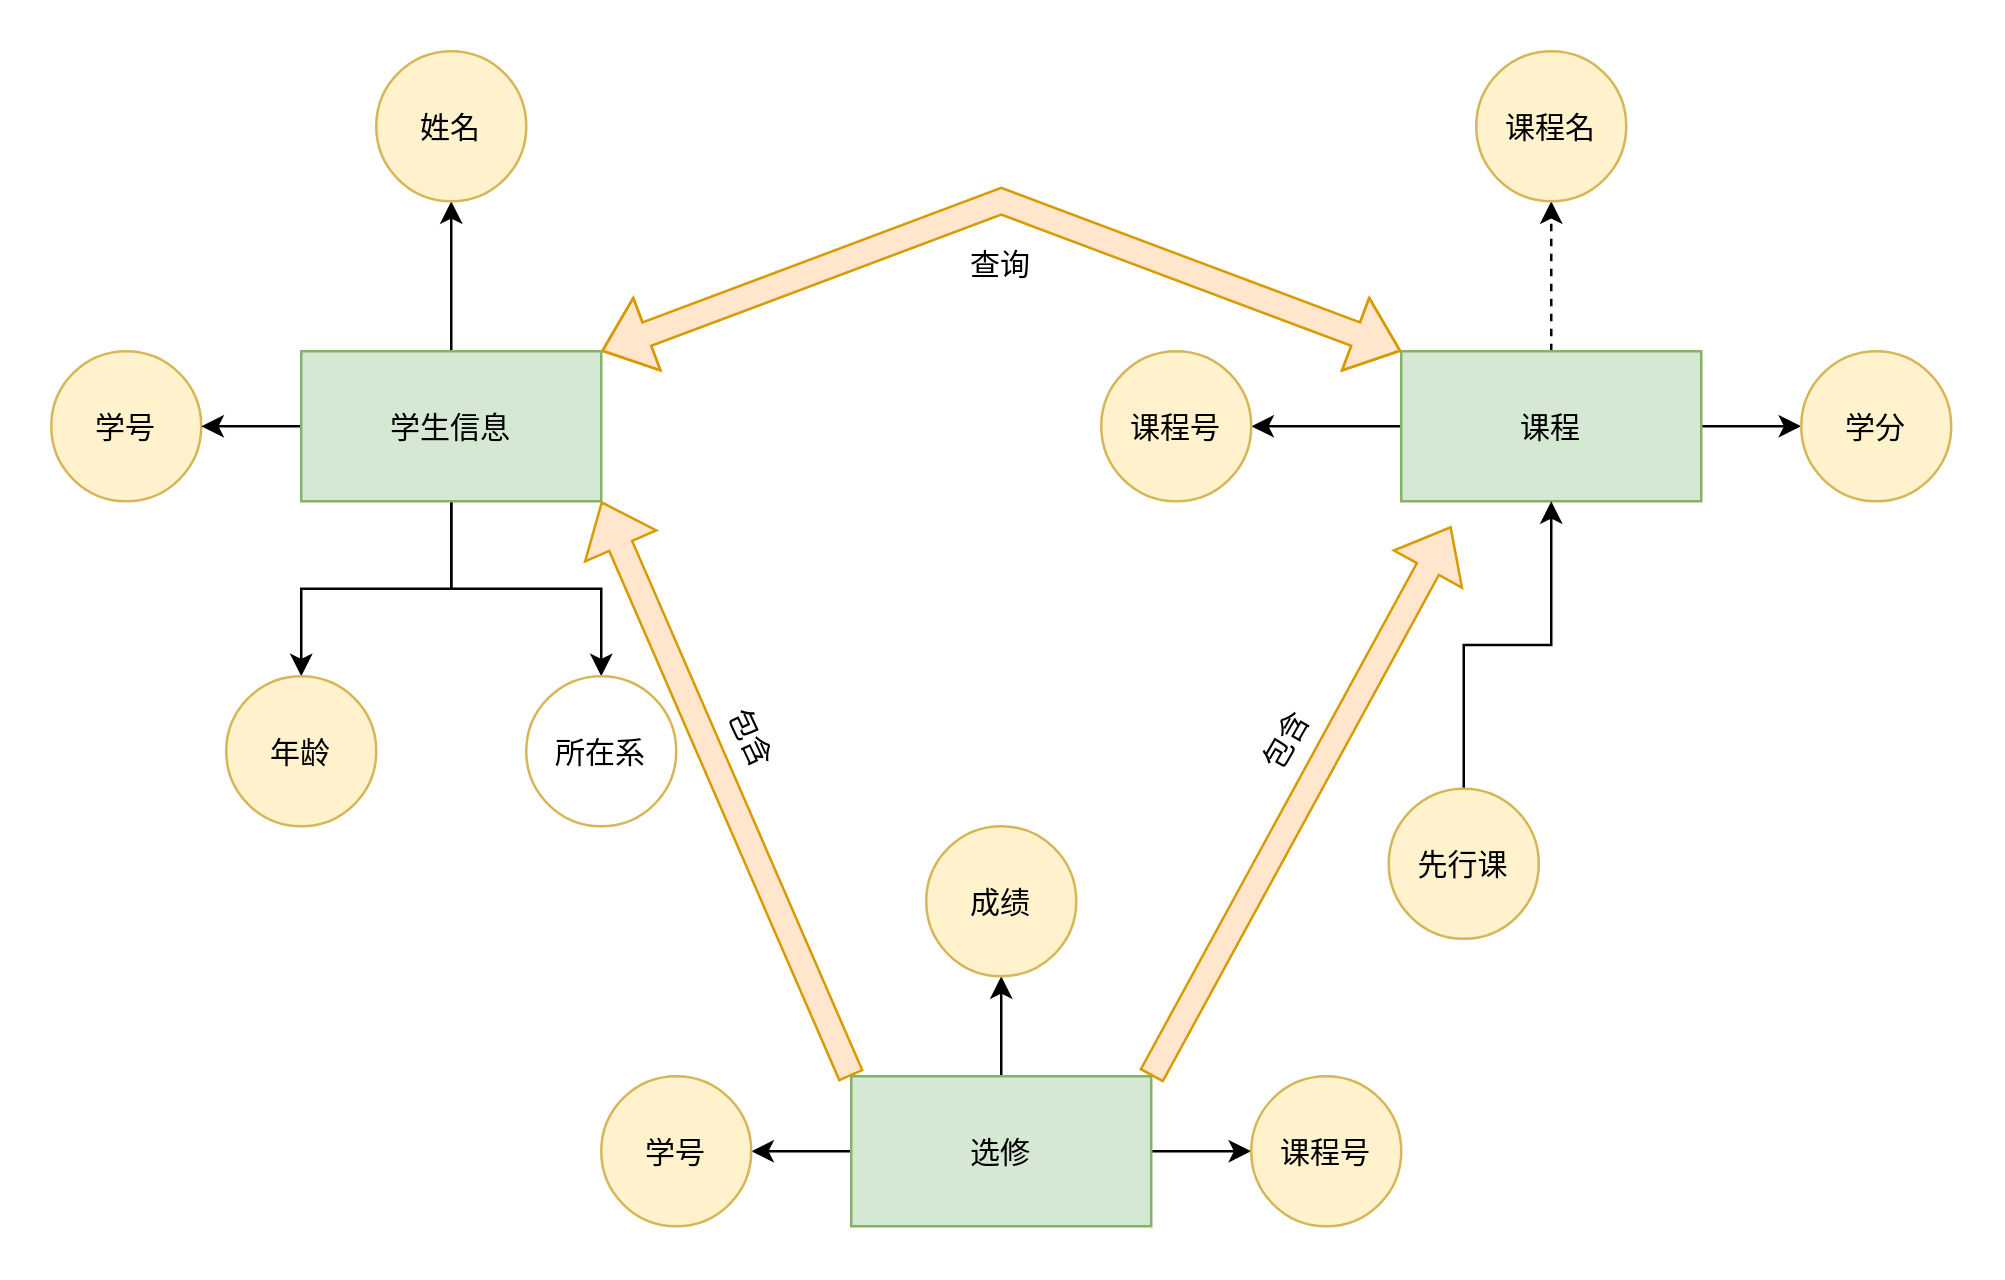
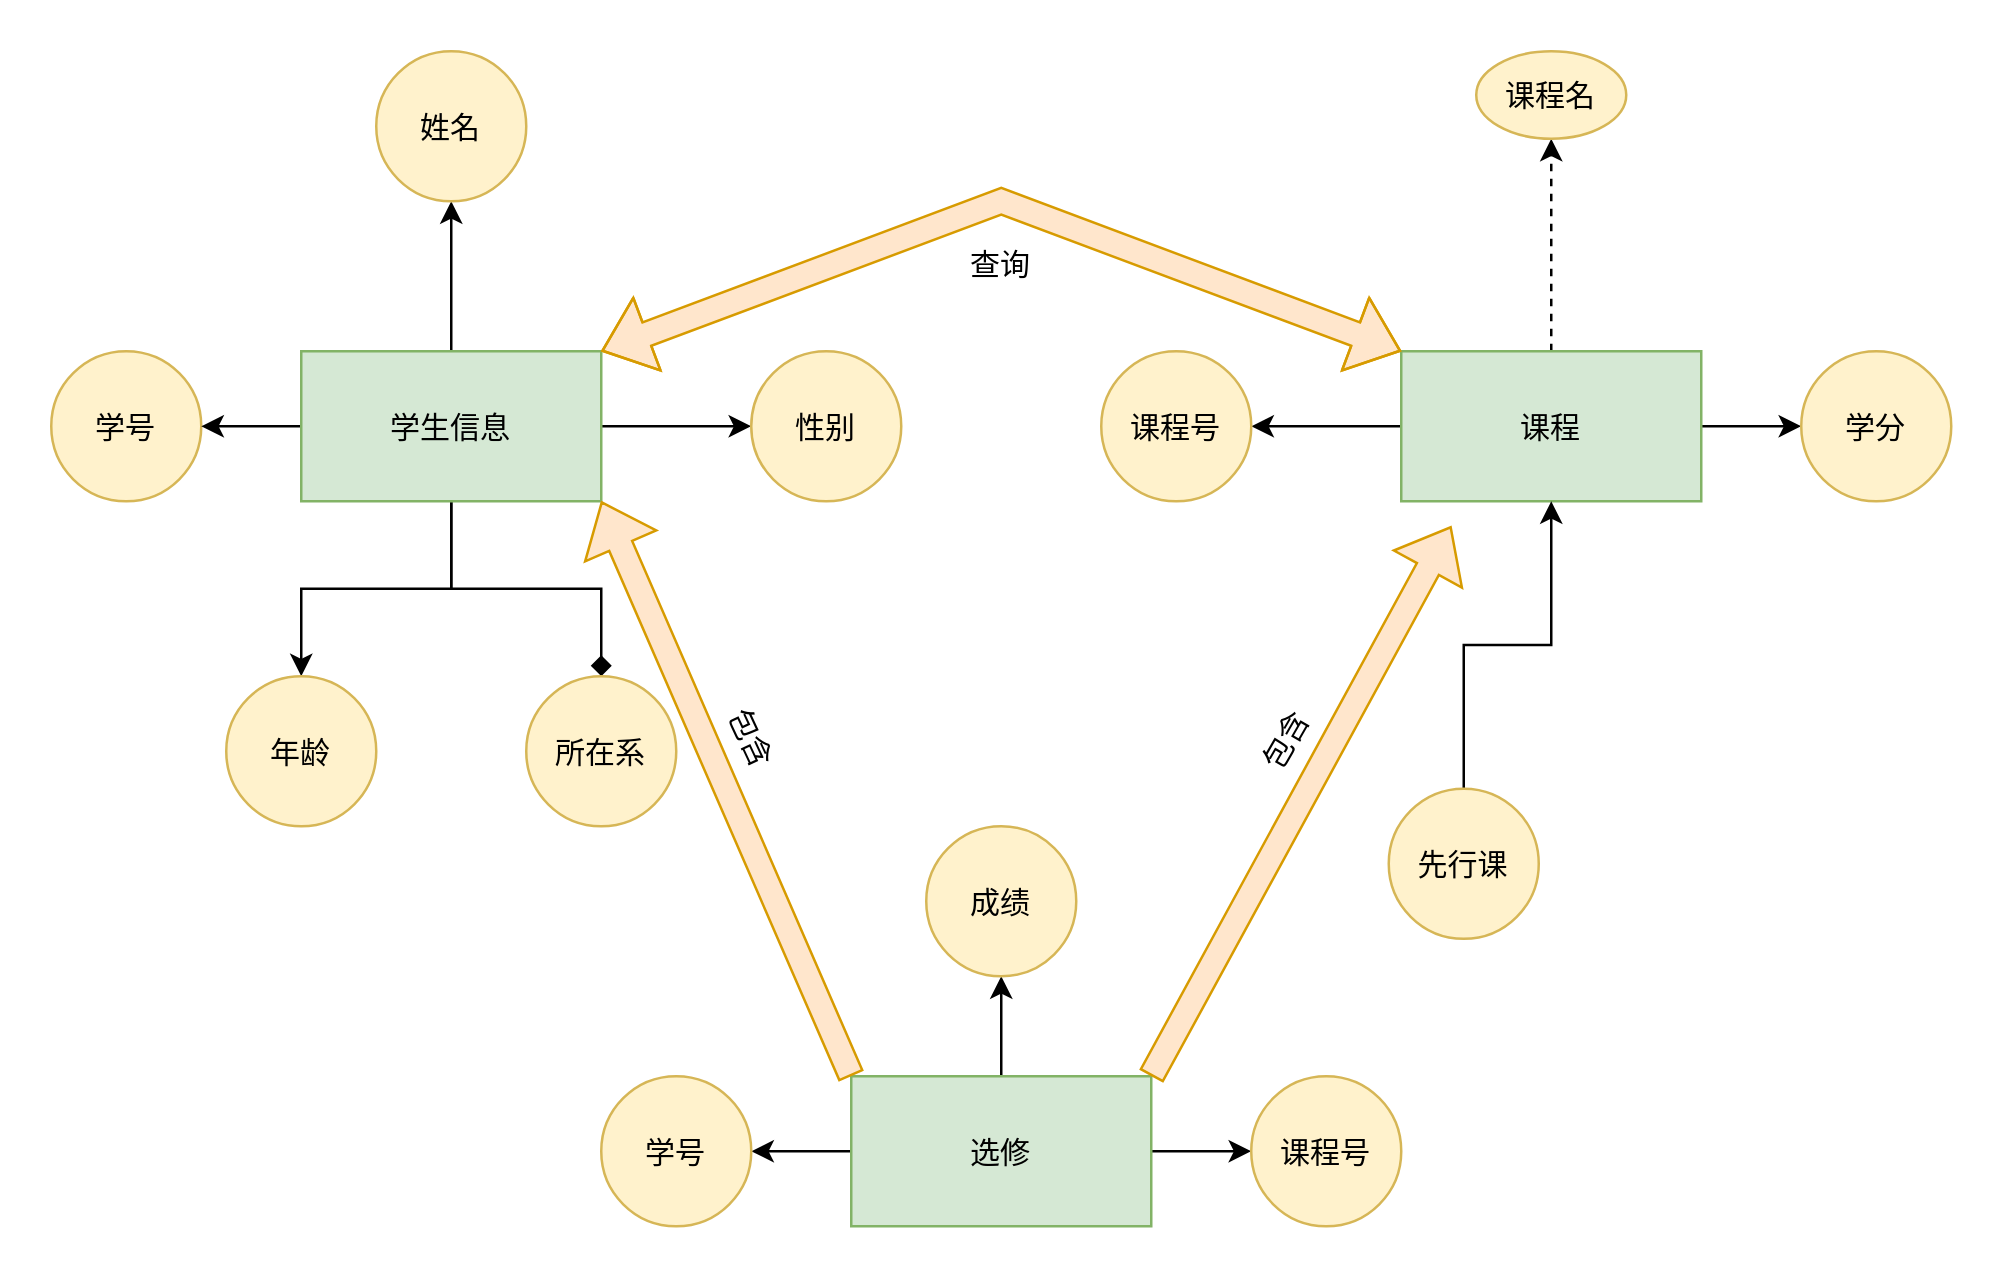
(1551, 126) -> (1551, 95)
none -> (668, 426)
none -> (826, 426)
(601, 657) -> (601, 656)
(601, 751) -> (601, 751)
